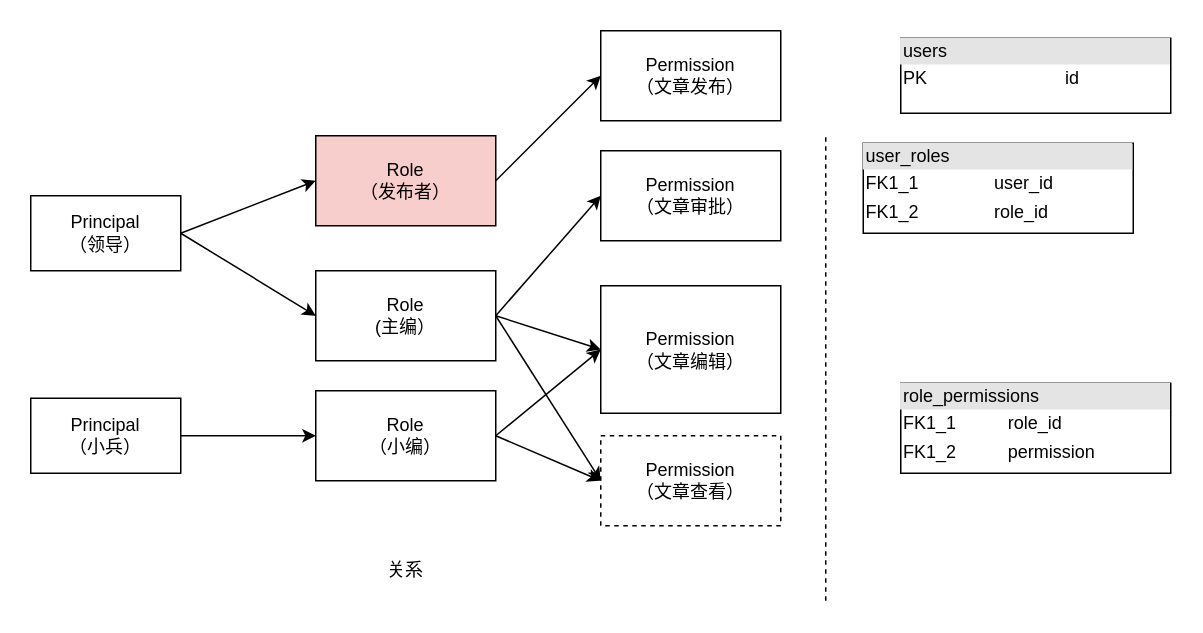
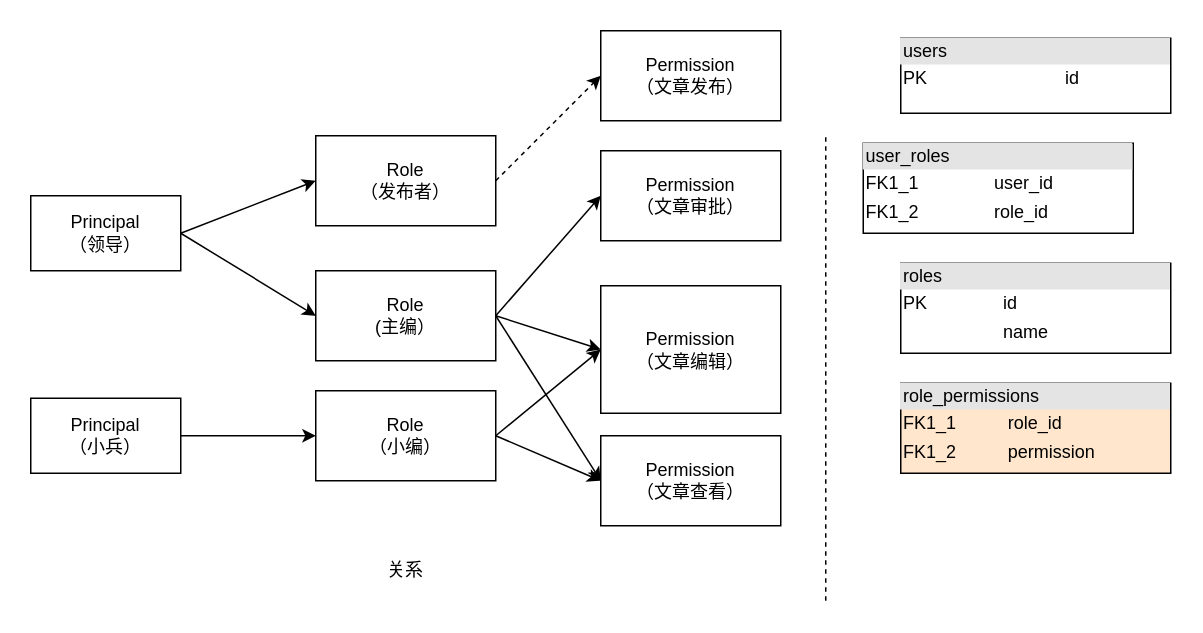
(544, 132) -> (544, 132)
(406, 181) -> (406, 181)
none -> (1036, 308)
(1036, 428) -> (1036, 428)
(691, 481) -> (691, 481)
